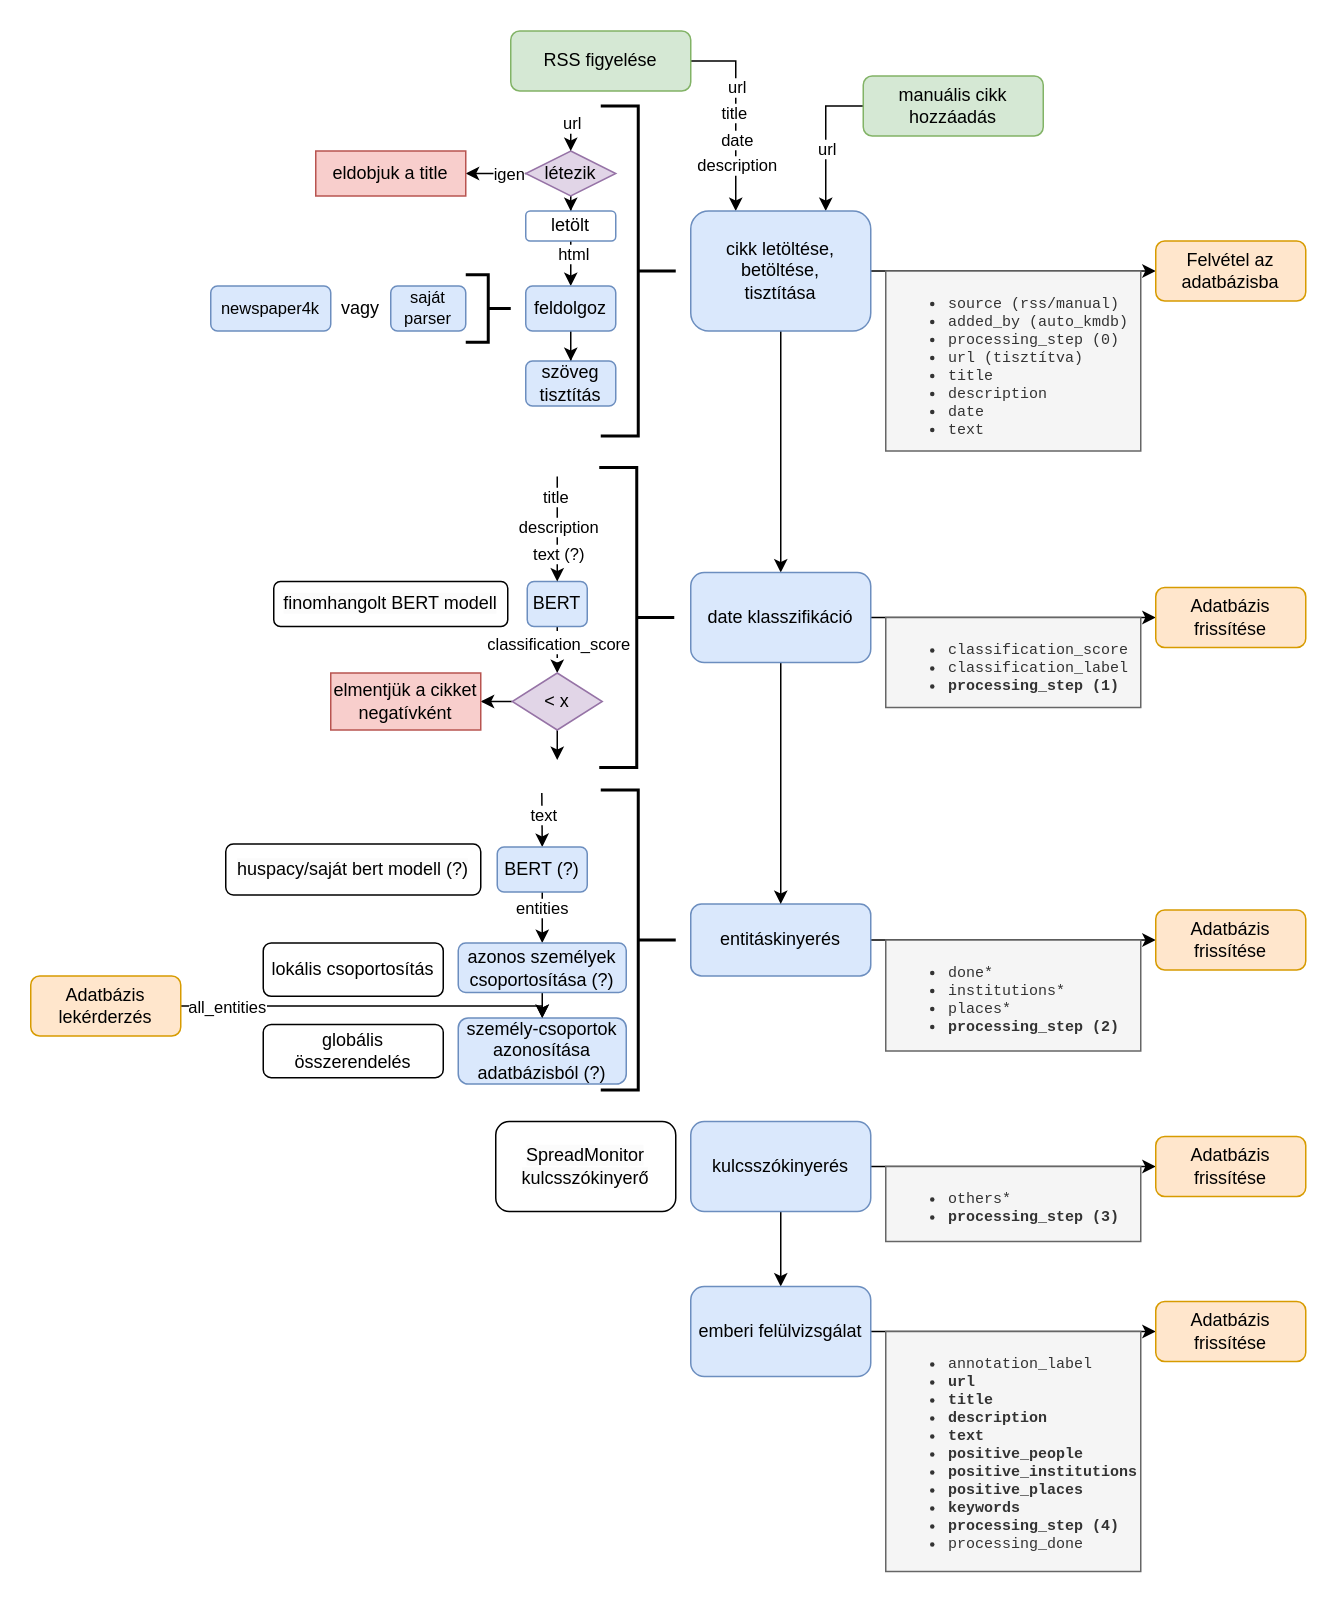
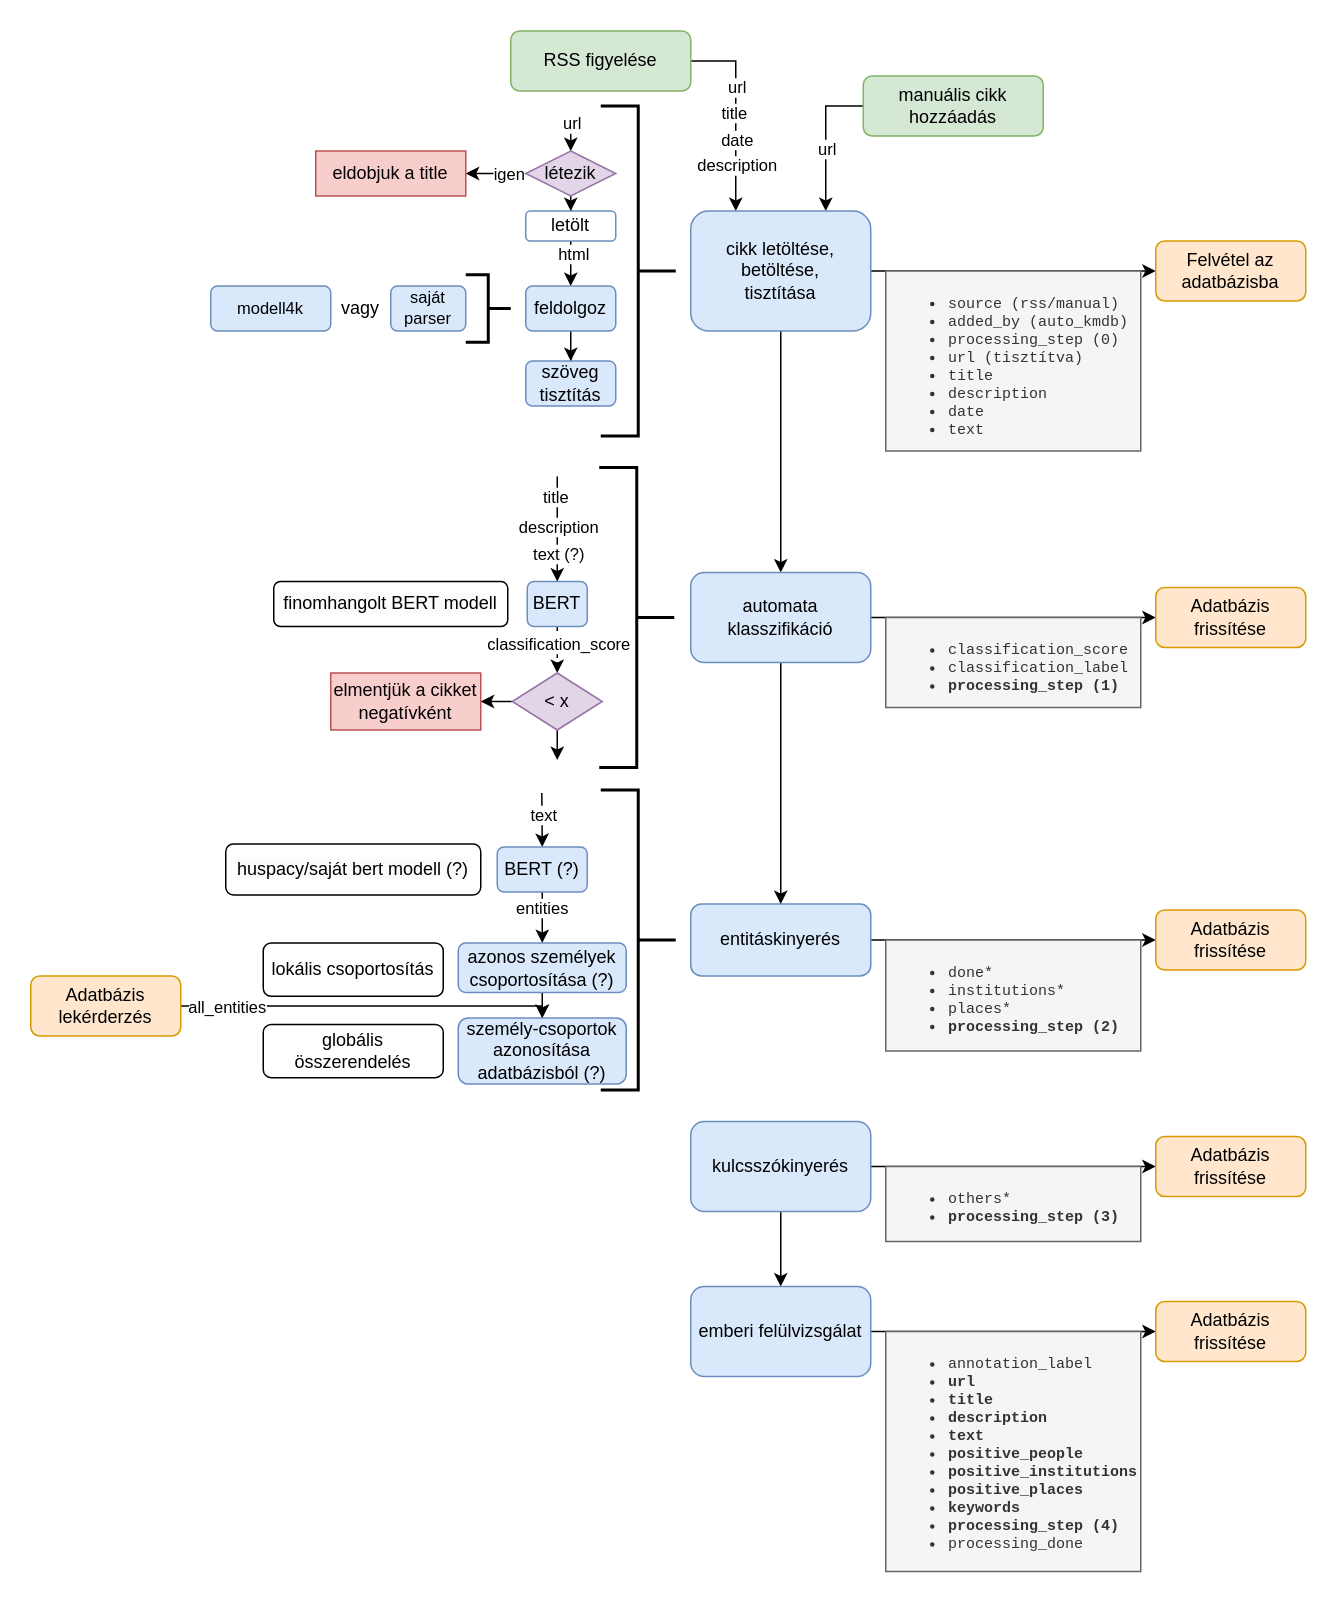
(271, 308) -> (271, 308)
(781, 617) -> (781, 617)
(586, 1166) -> none
